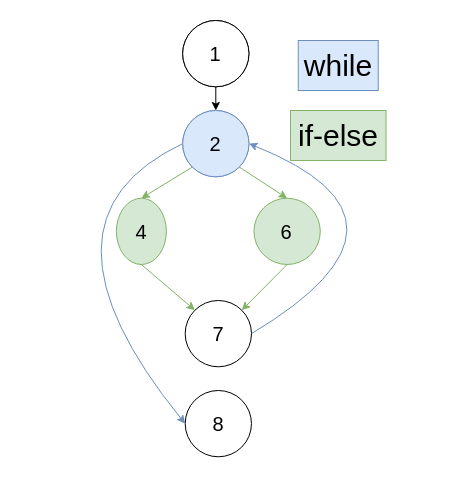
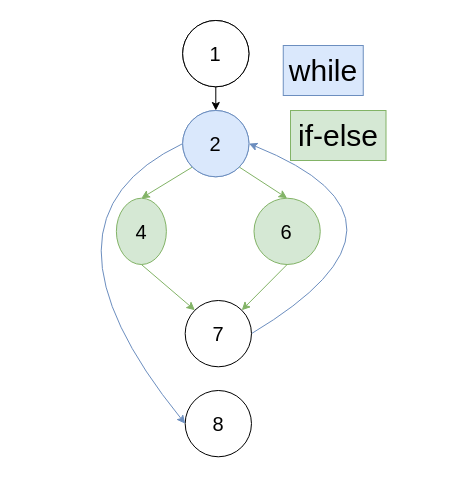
(338, 66) -> (323, 71)
